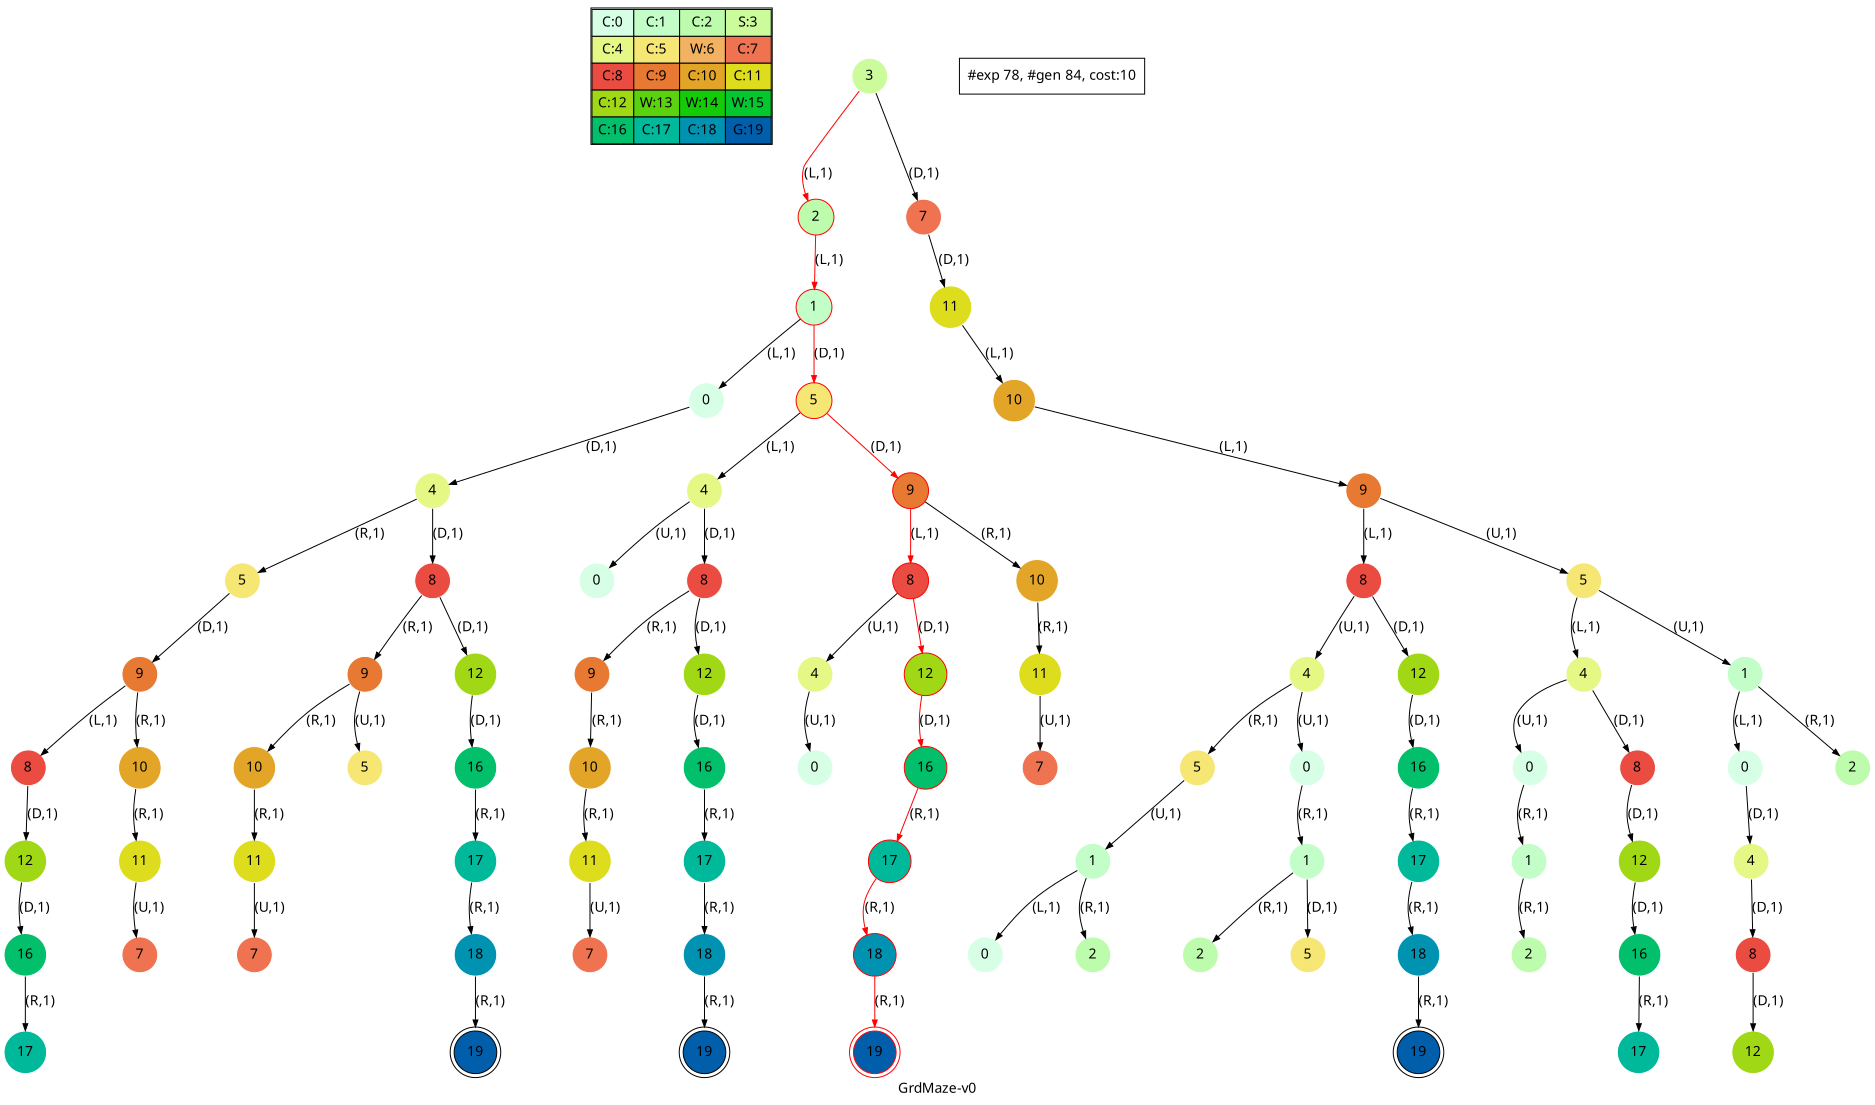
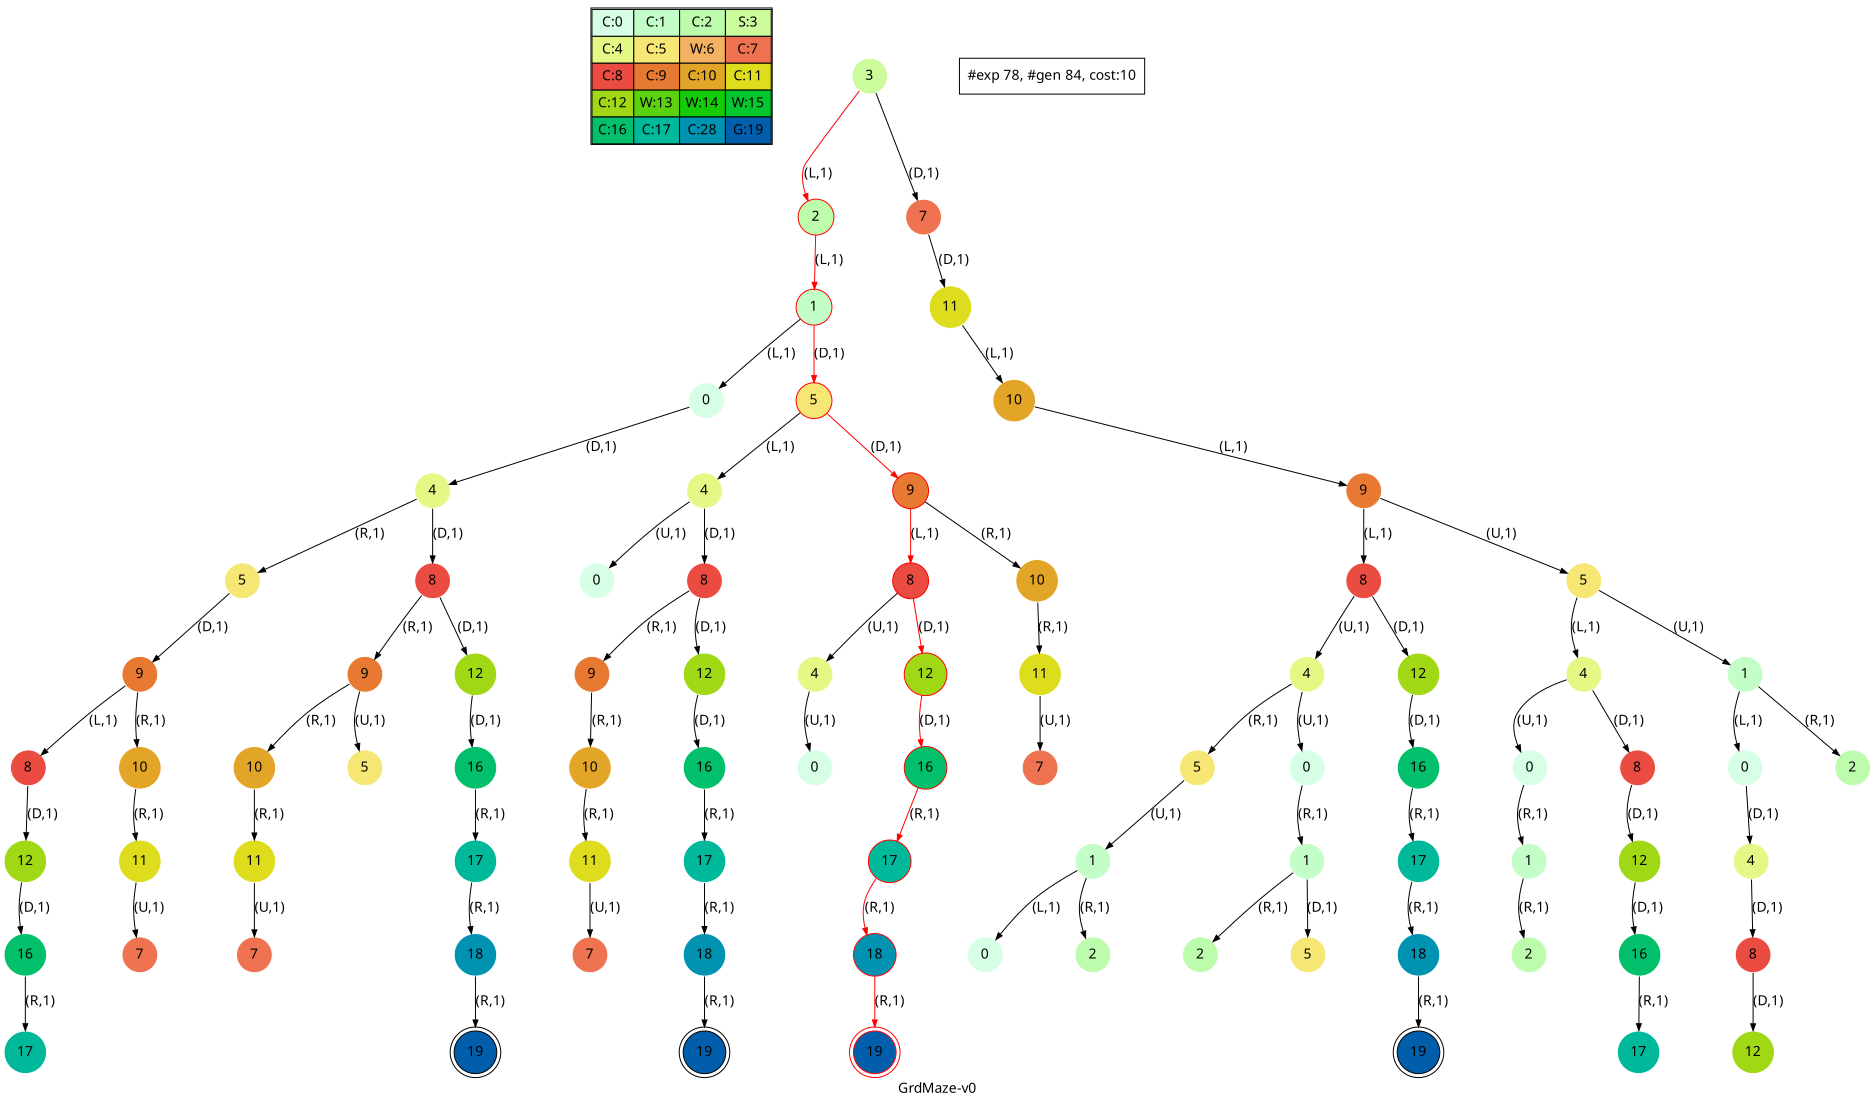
(703, 130) -> (703, 130)
